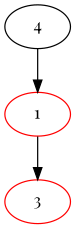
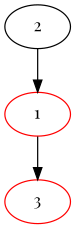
(38, 27) -> (38, 27)
